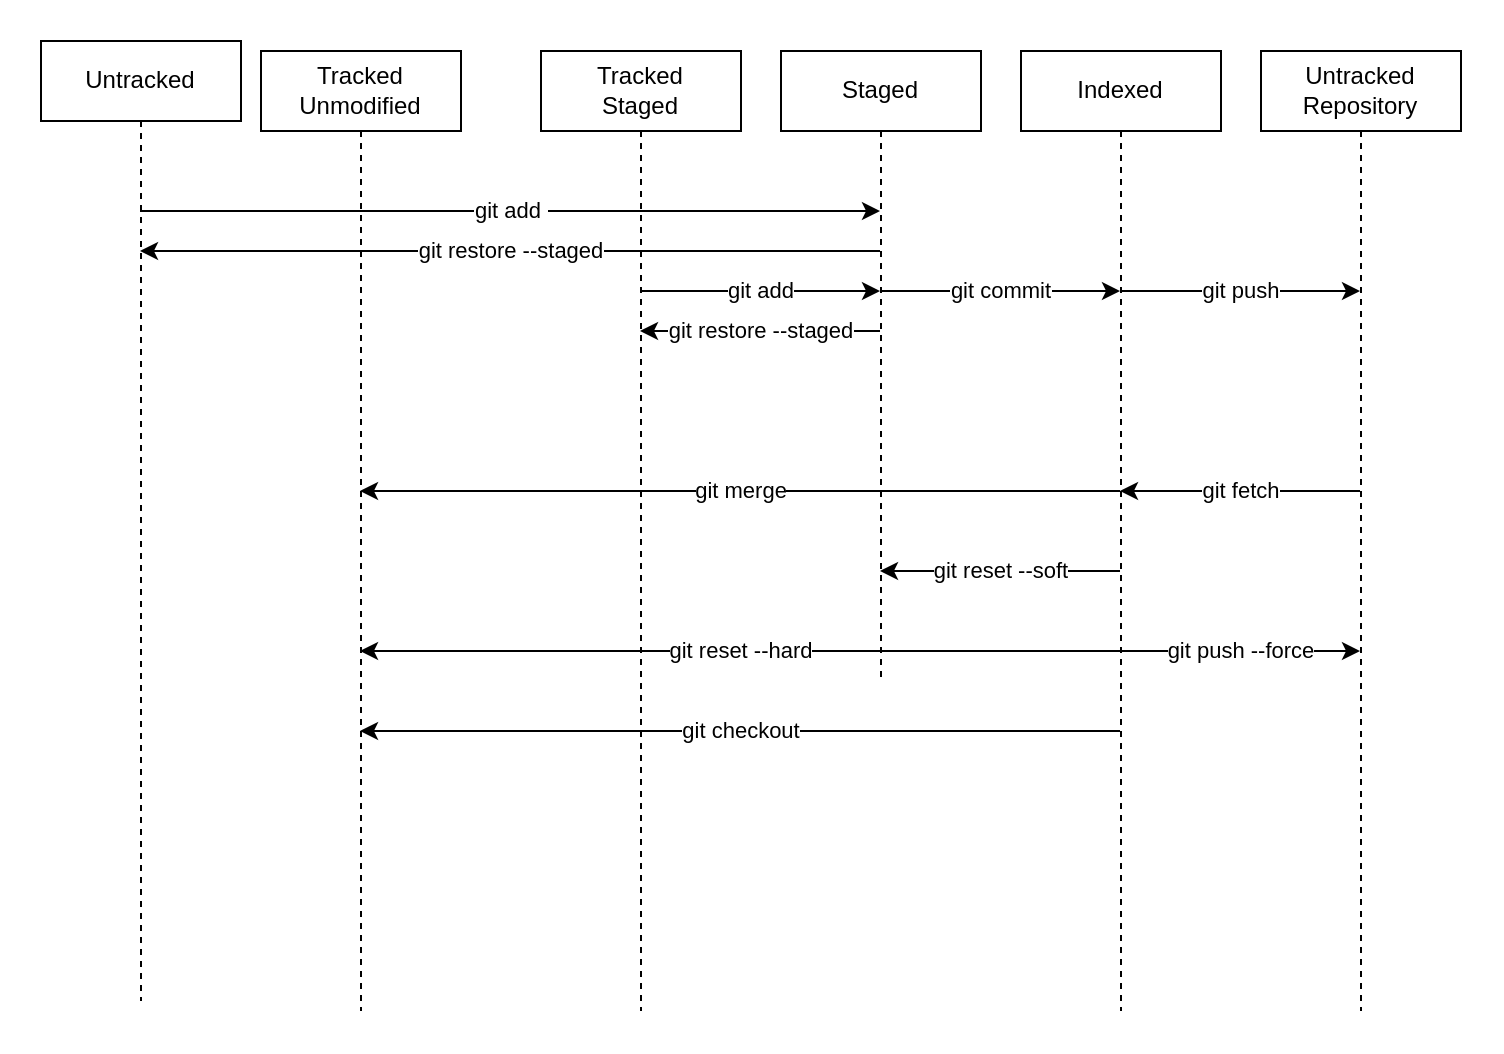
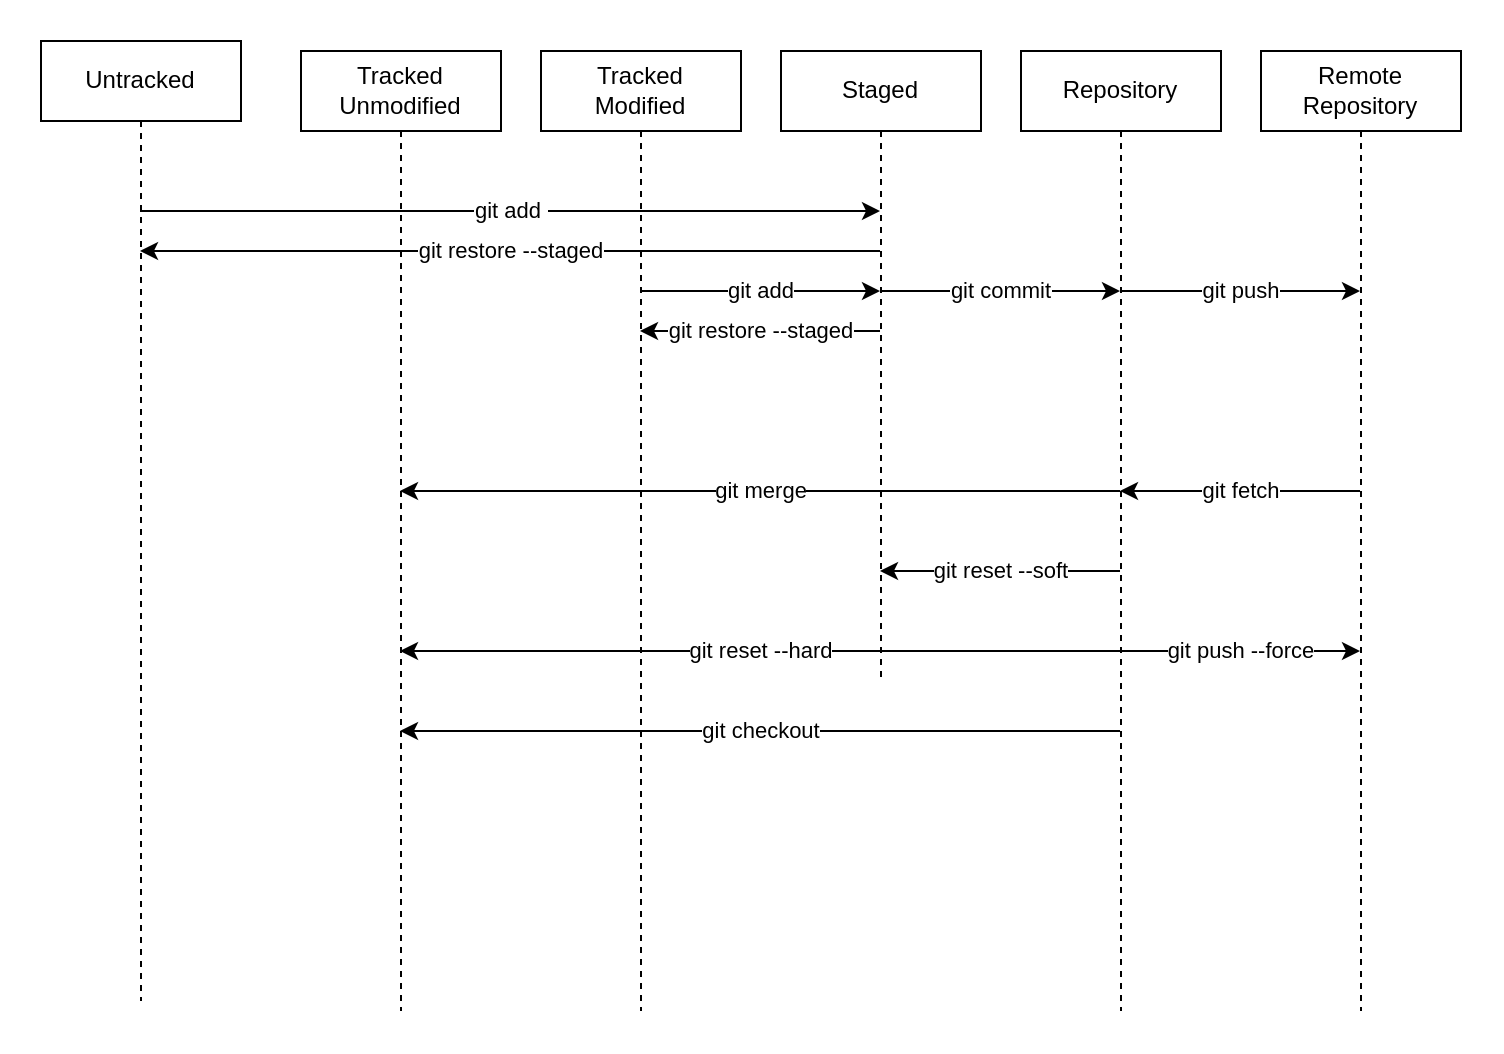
(641, 91) -> (641, 91)
(1121, 91) -> (1121, 91)
(1361, 91) -> (1361, 91)
(361, 531) -> (401, 531)
